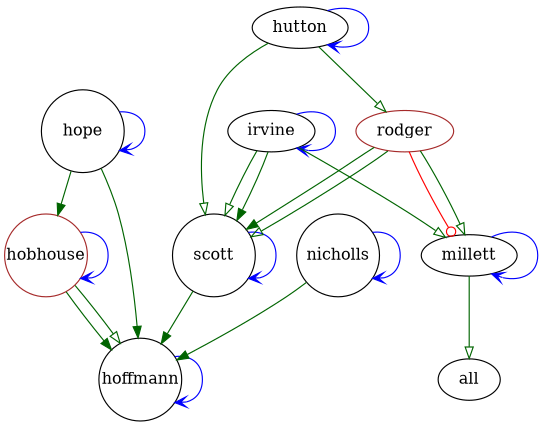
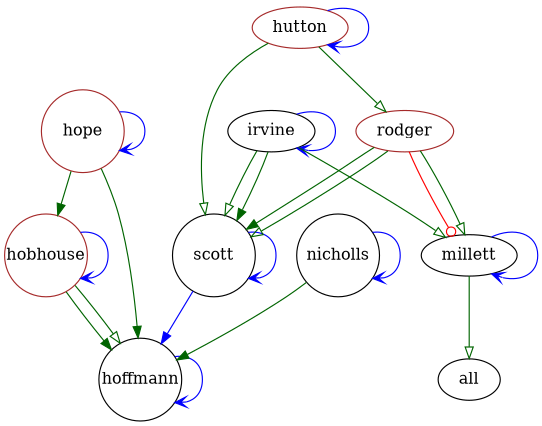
(300, 28) -> (300, 28)
(83, 131) -> (83, 131)
(180, 312) -> (180, 312)
